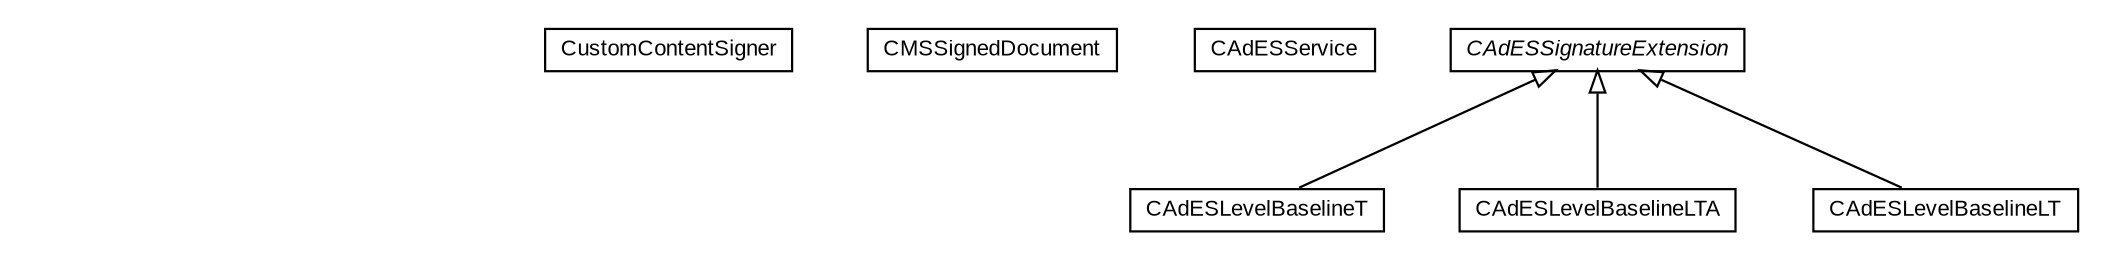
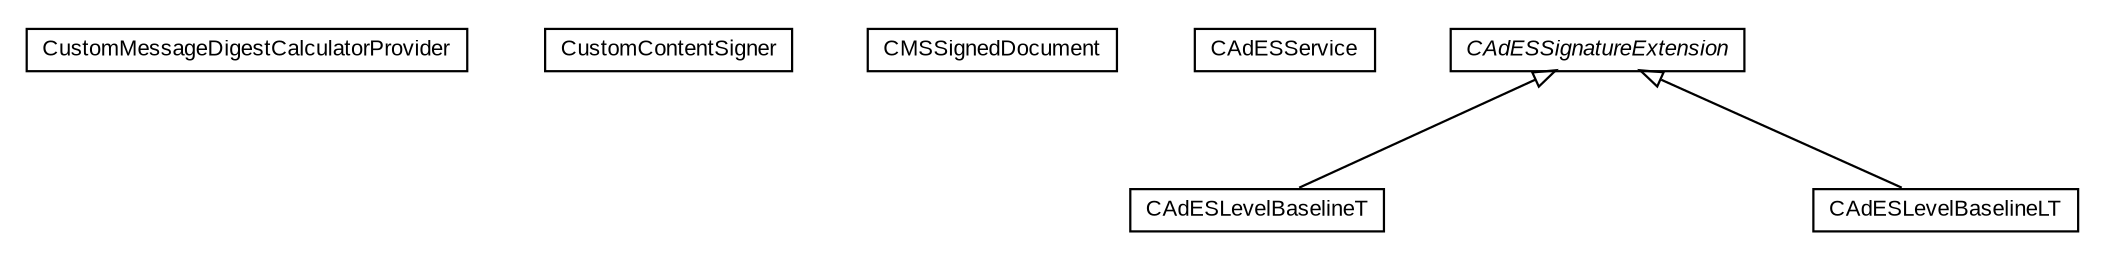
none -> (247, 49)
(1598, 209) -> none
